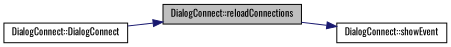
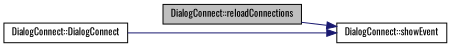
(140, 25) -> (227, 33)
